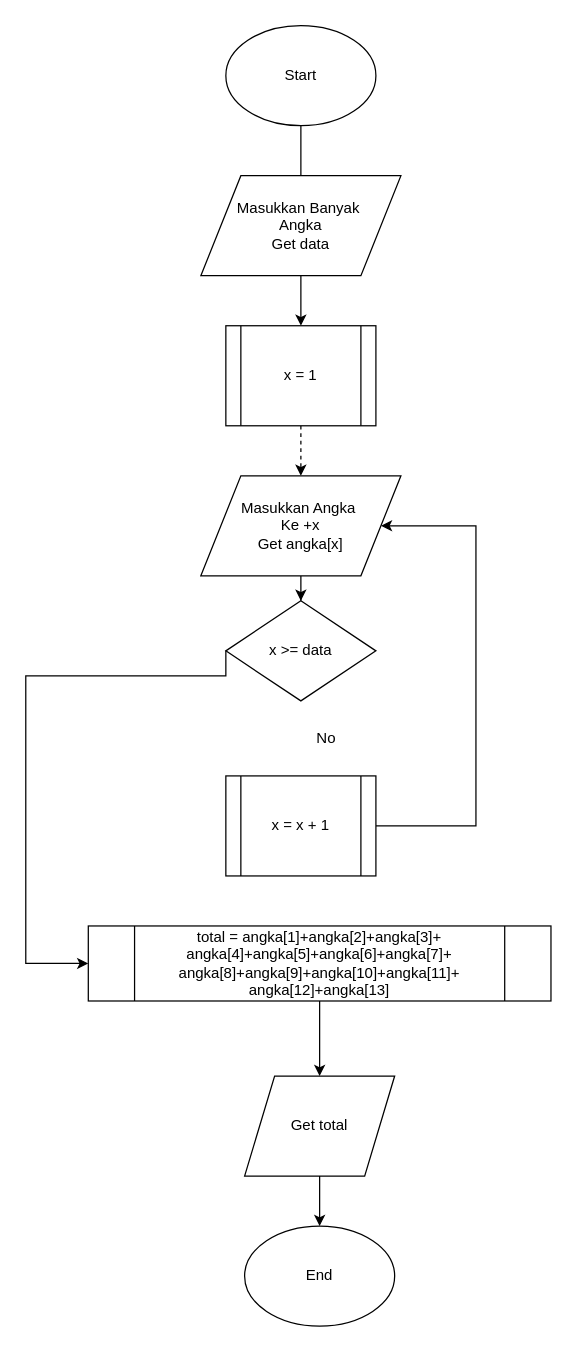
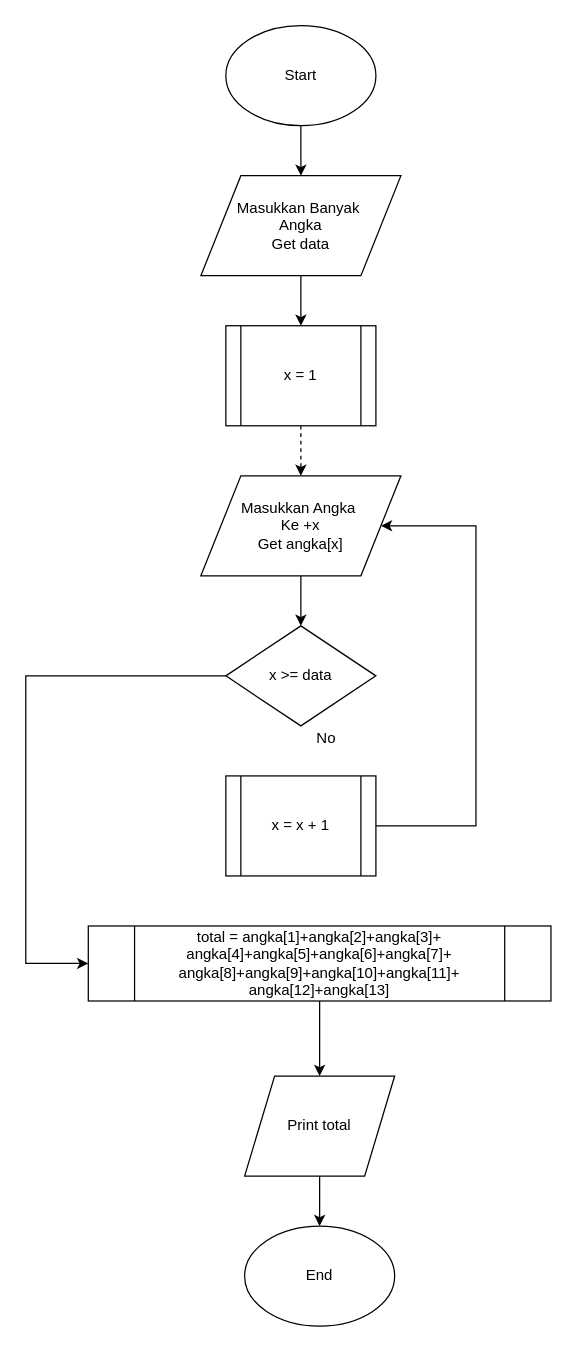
(301, 169) -> (301, 166)
(301, 651) -> (301, 676)
(319, 1126) -> (319, 1126)
